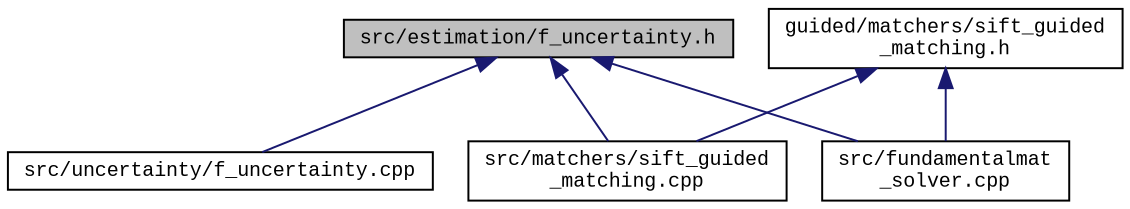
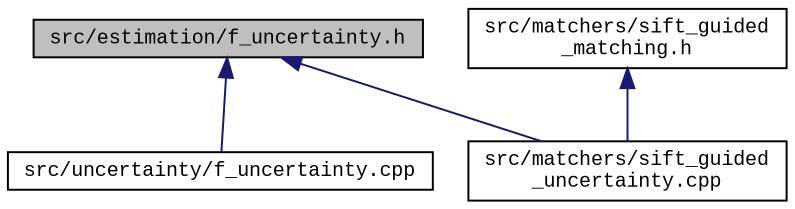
(946, 39) -> (628, 39)
(628, 171) -> (628, 171)
(946, 171) -> none
